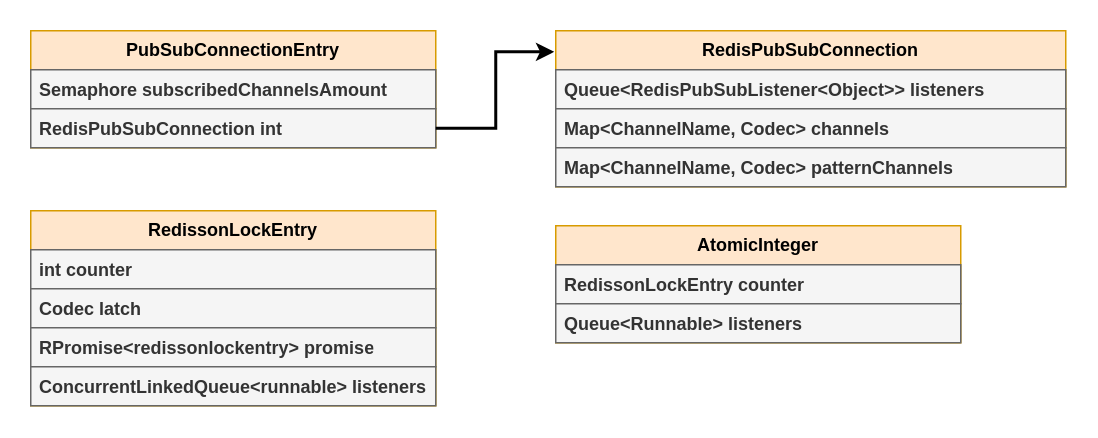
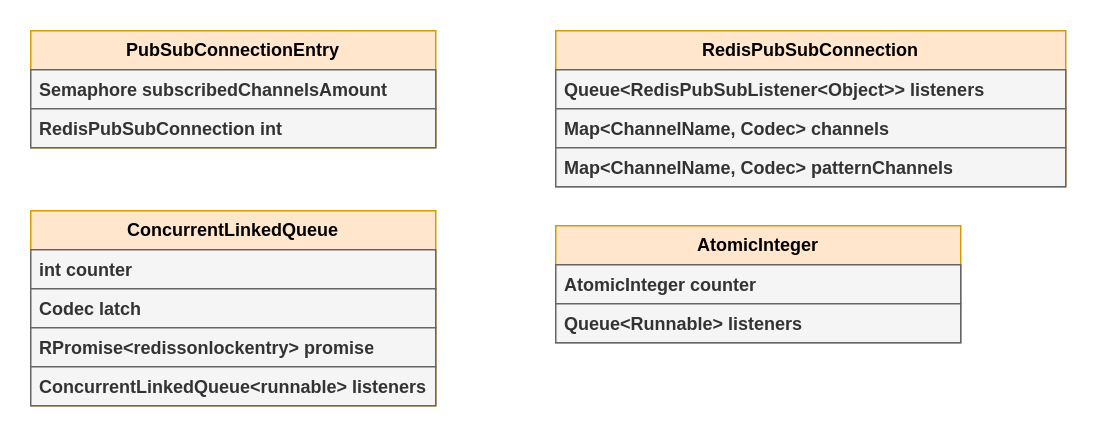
(496, 97) -> none
(233, 230) -> (233, 230)
(686, 286) -> (666, 286)
